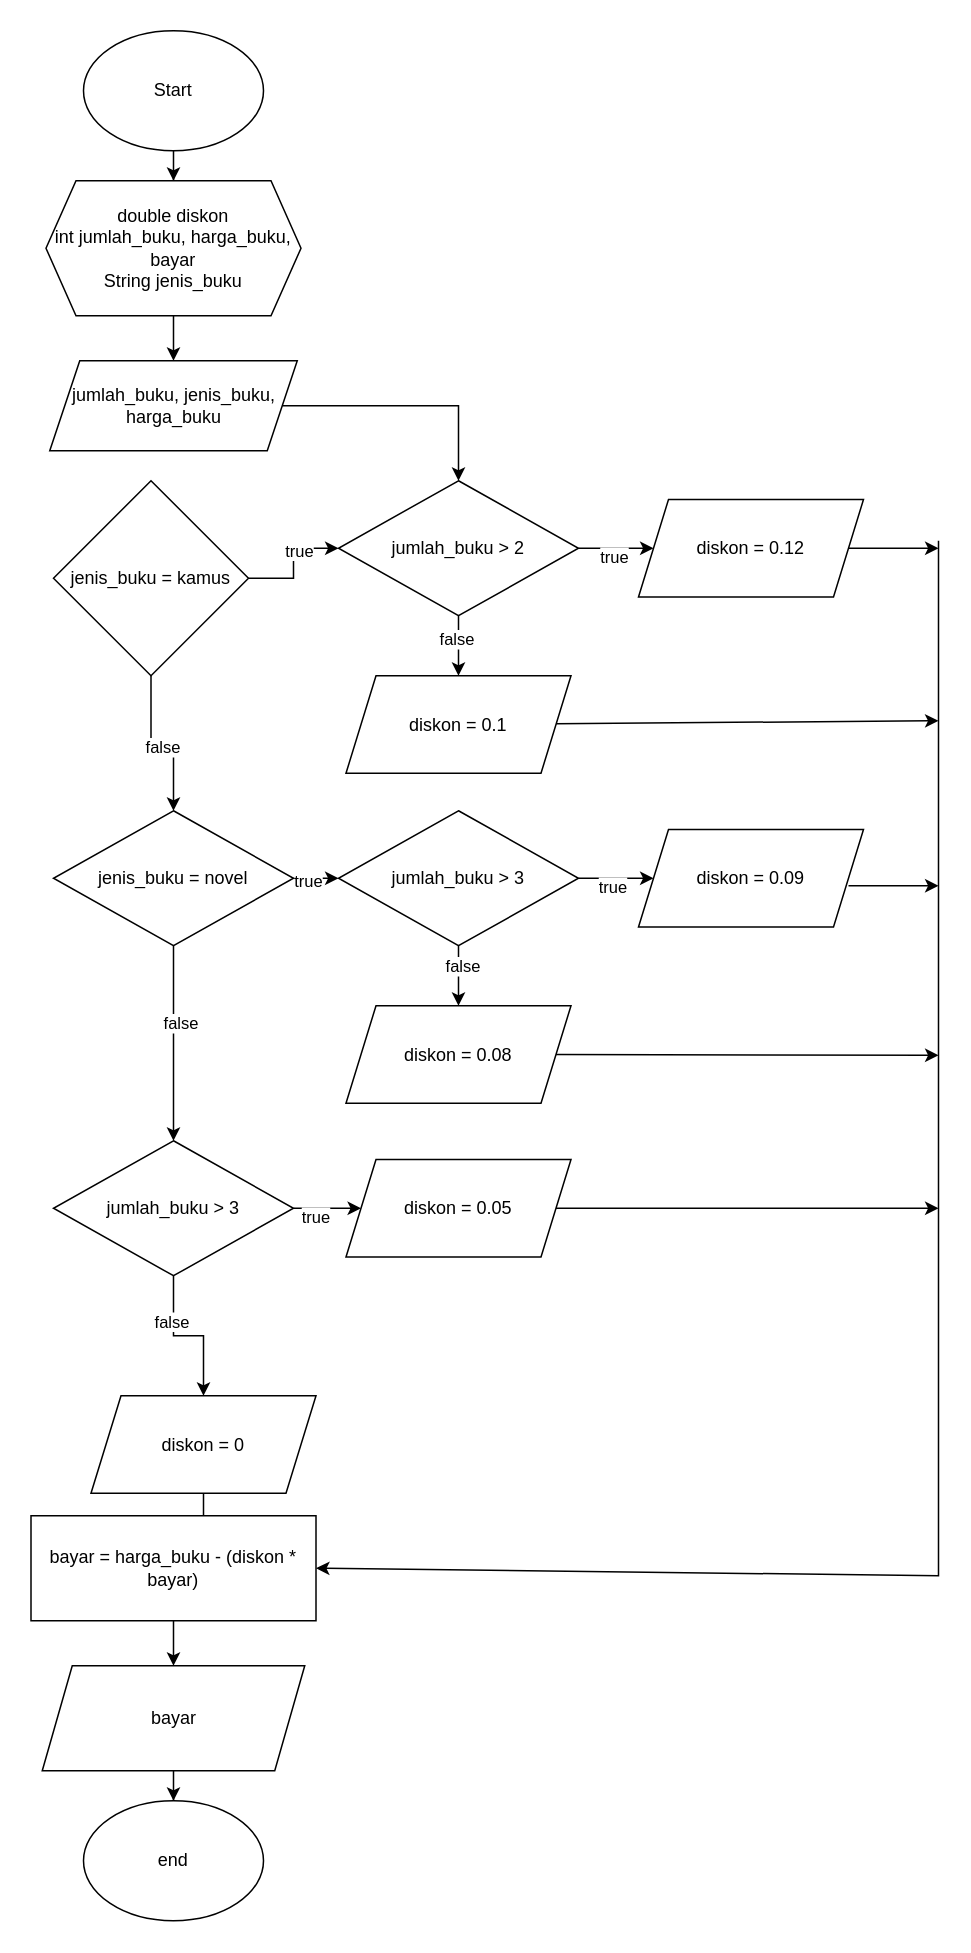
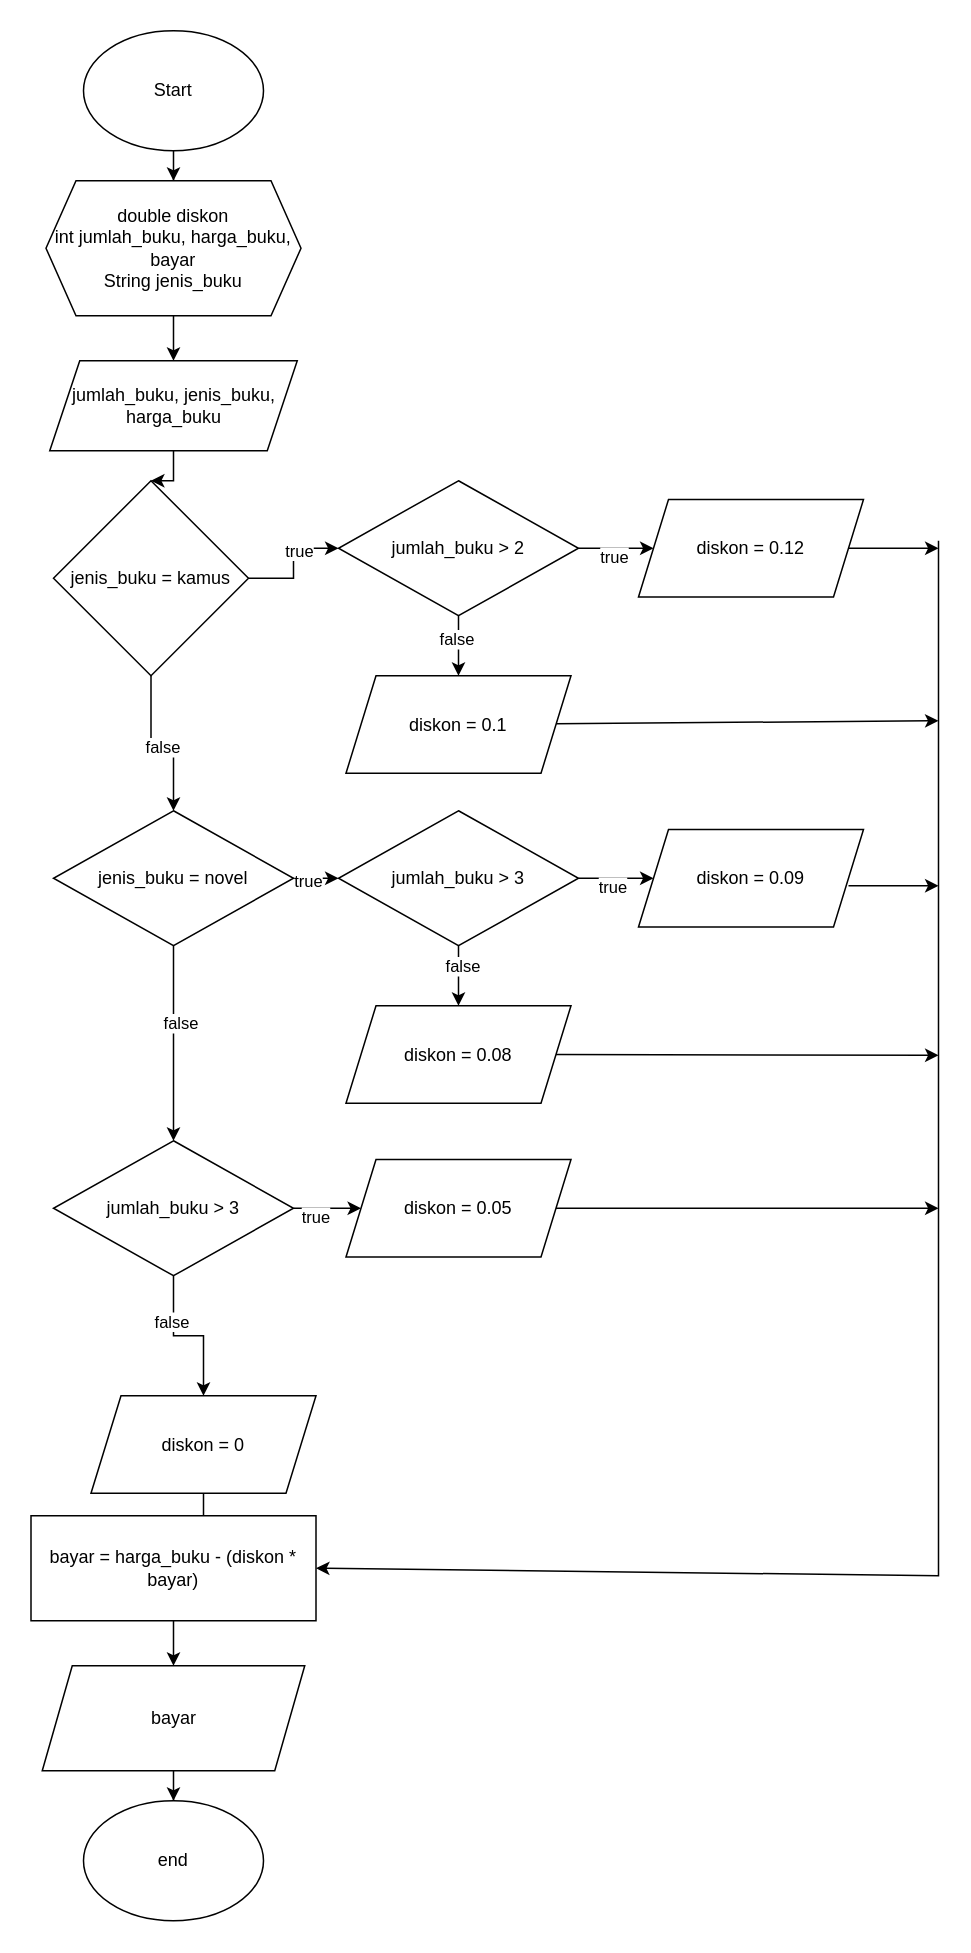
(402, 406) -> (173, 472)
